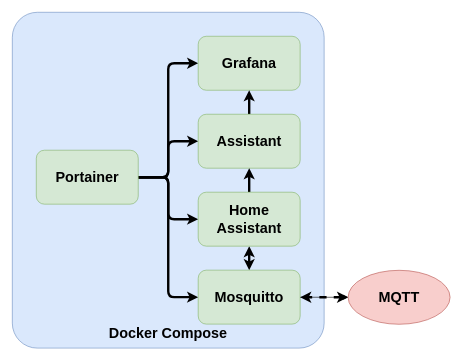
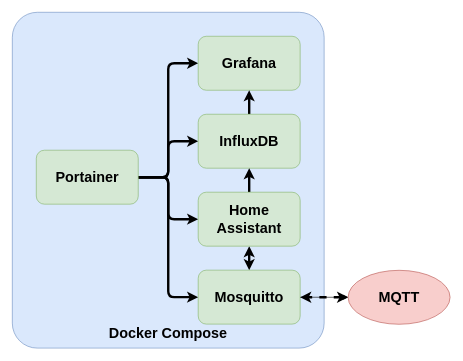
(249, 141) -> (249, 141)
